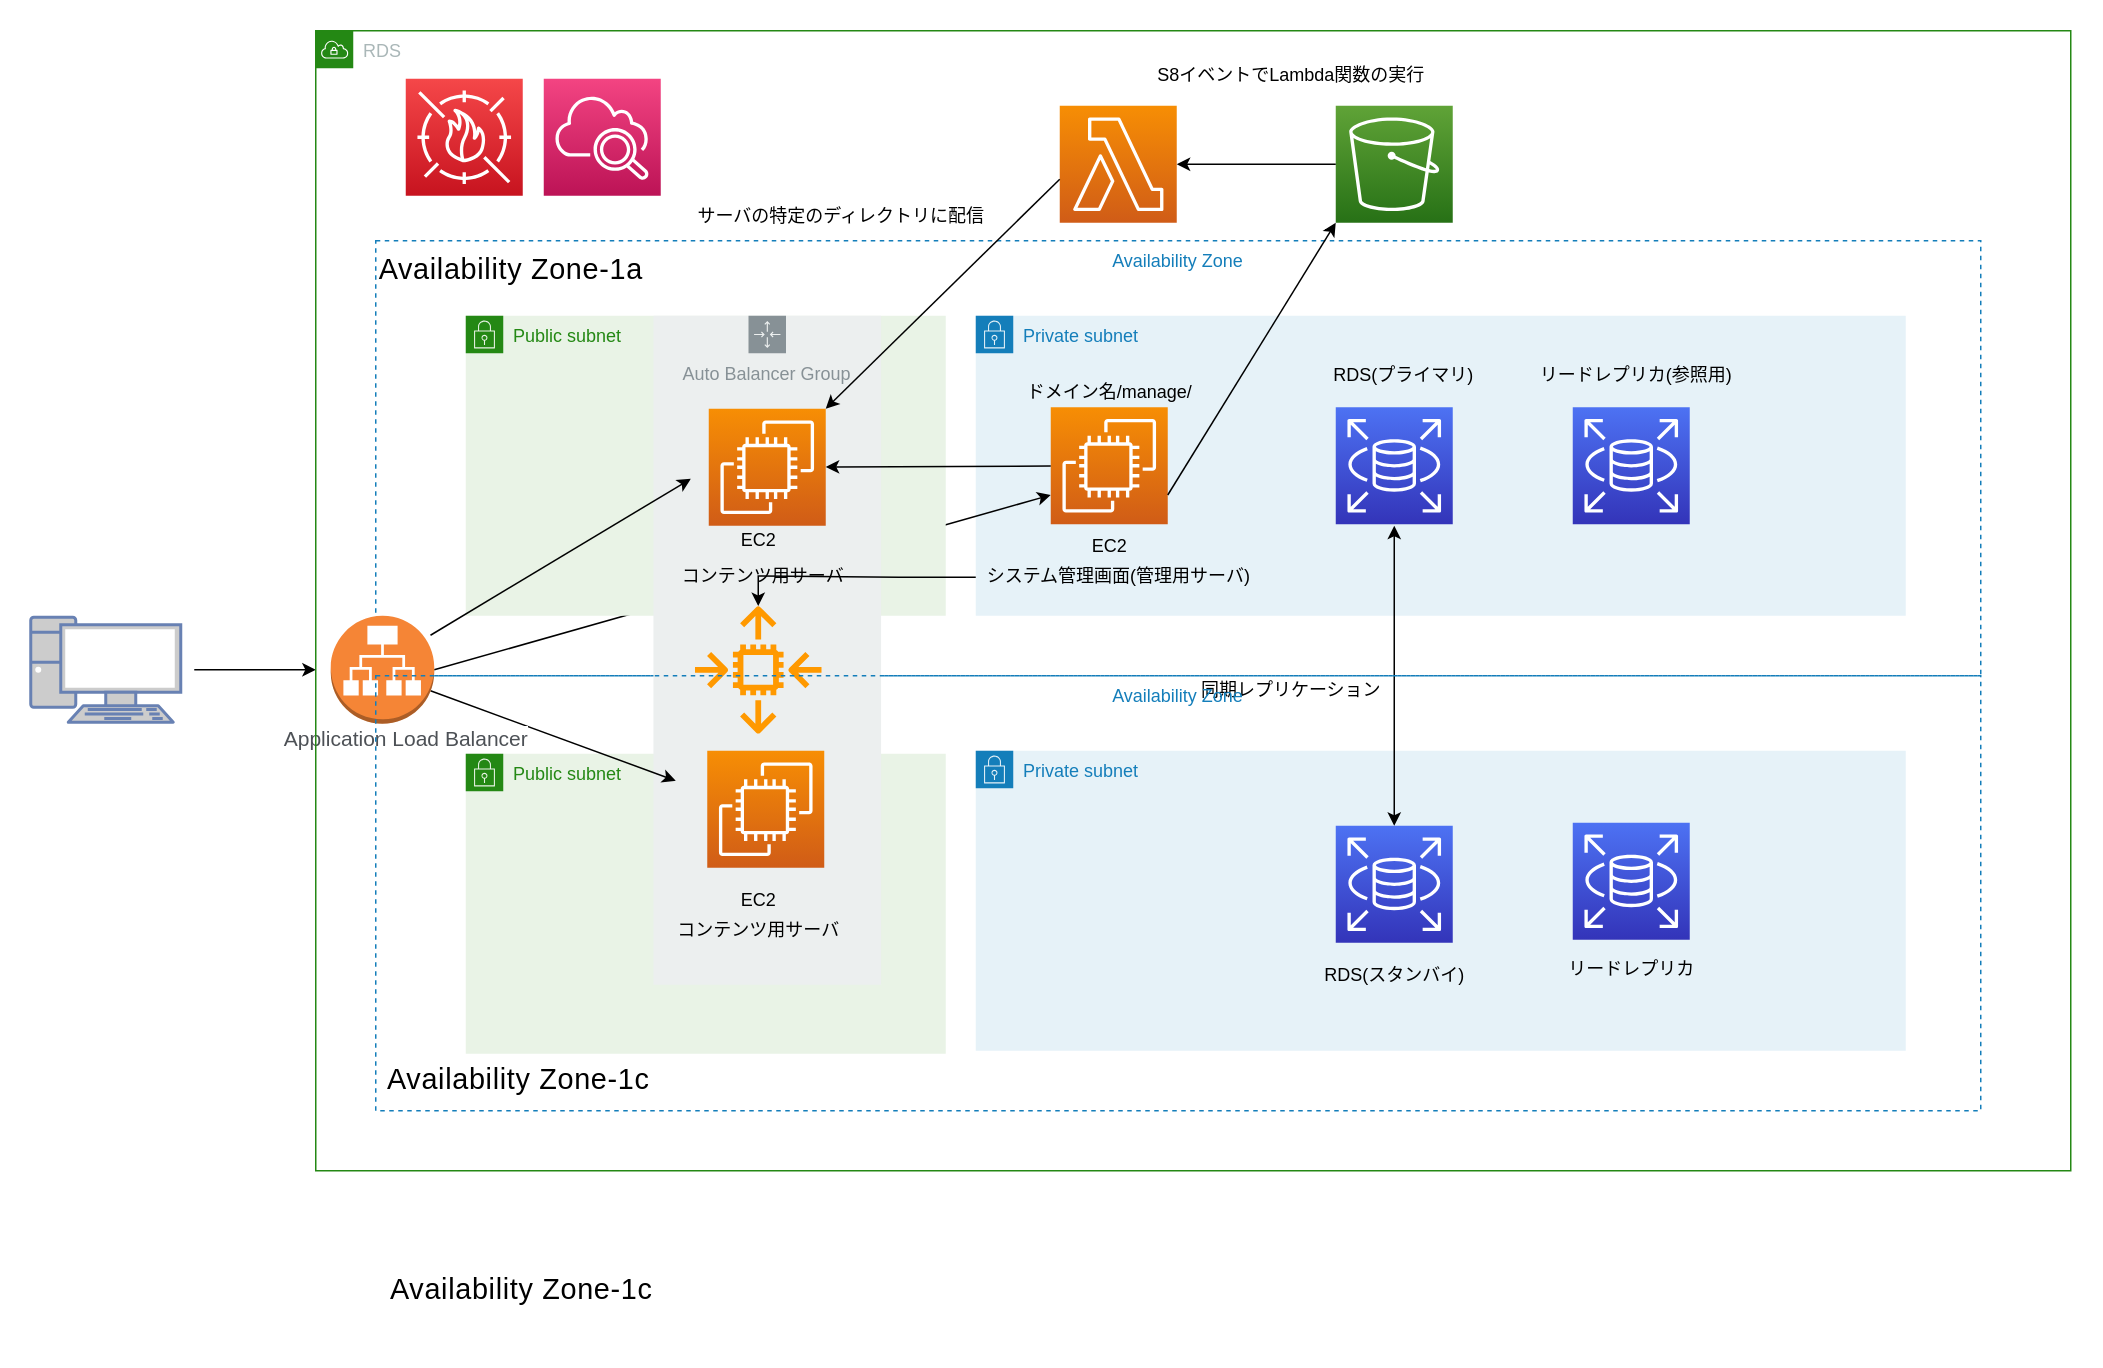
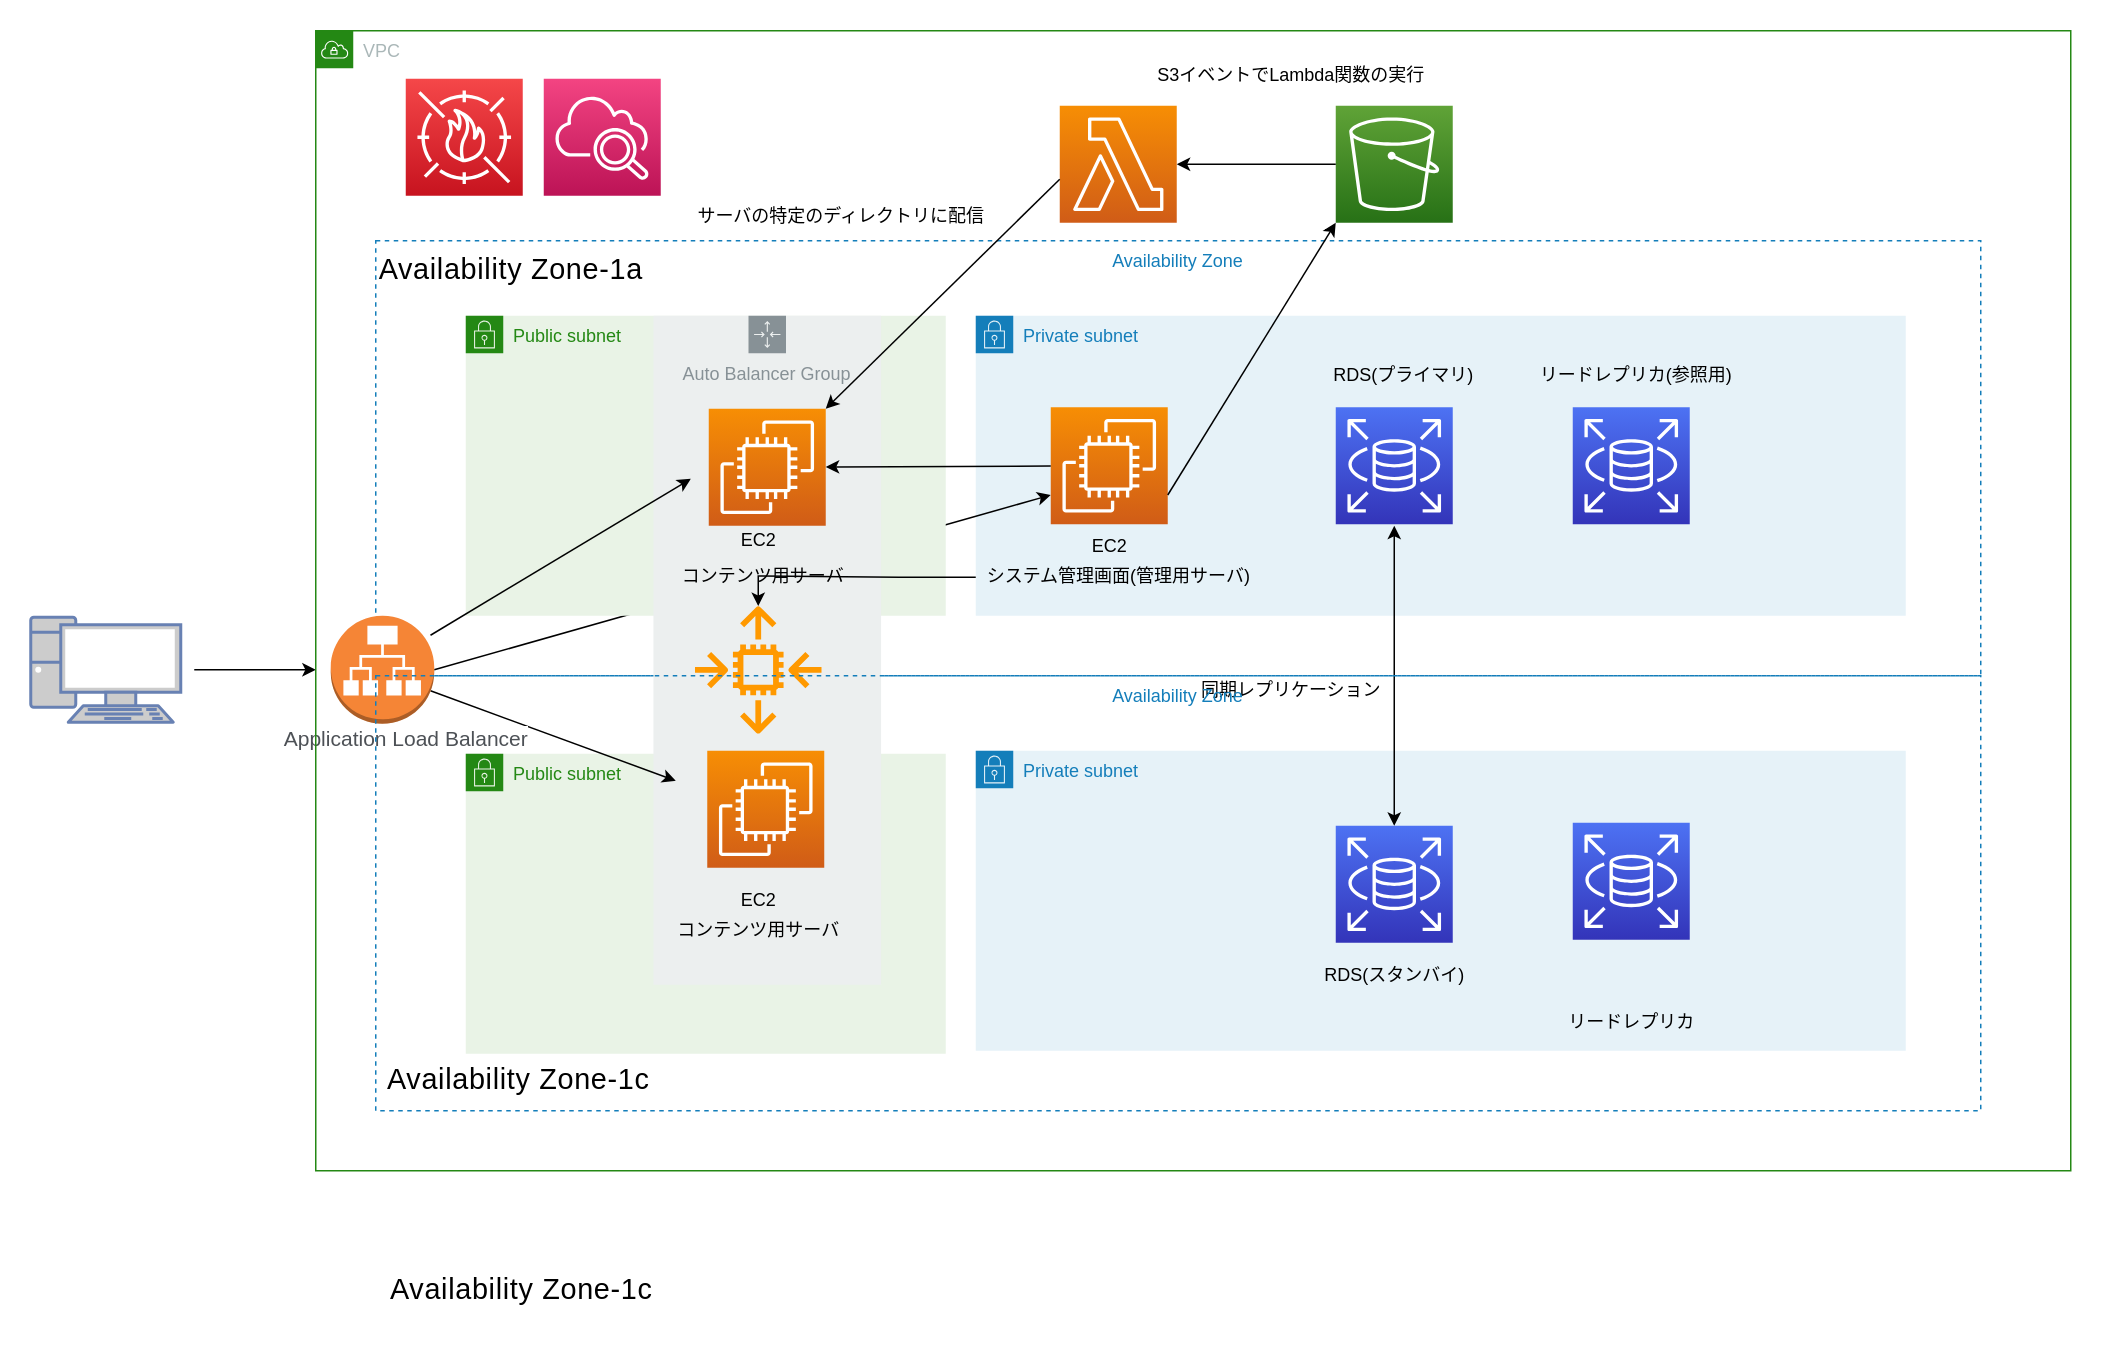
(379, 52) -> (379, 52)
(1292, 76) -> (1292, 76)
(1109, 392) -> none
(1631, 970) -> (1631, 1022)
